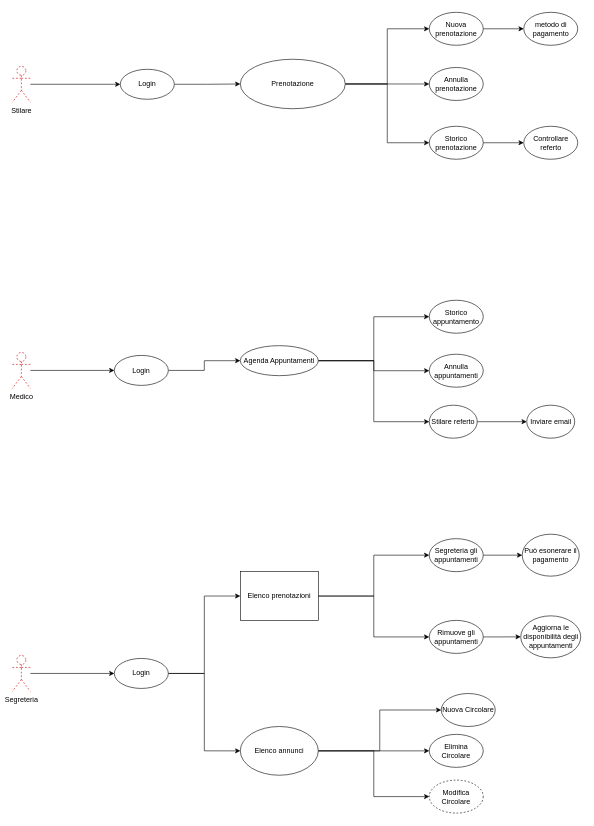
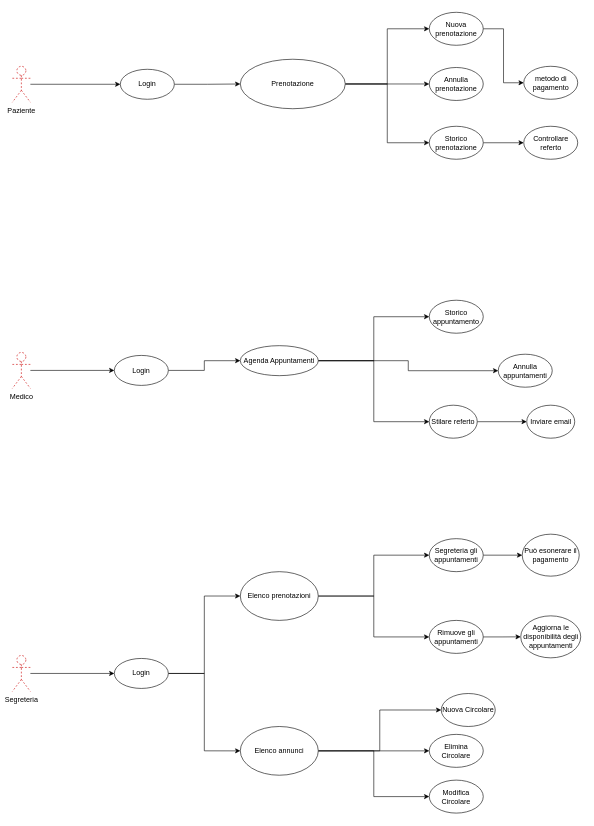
(551, 29) -> (551, 83)
(22, 111) -> (22, 111)
(456, 371) -> (525, 371)
(279, 596) -> (279, 596)
(456, 797) -> (456, 797)
